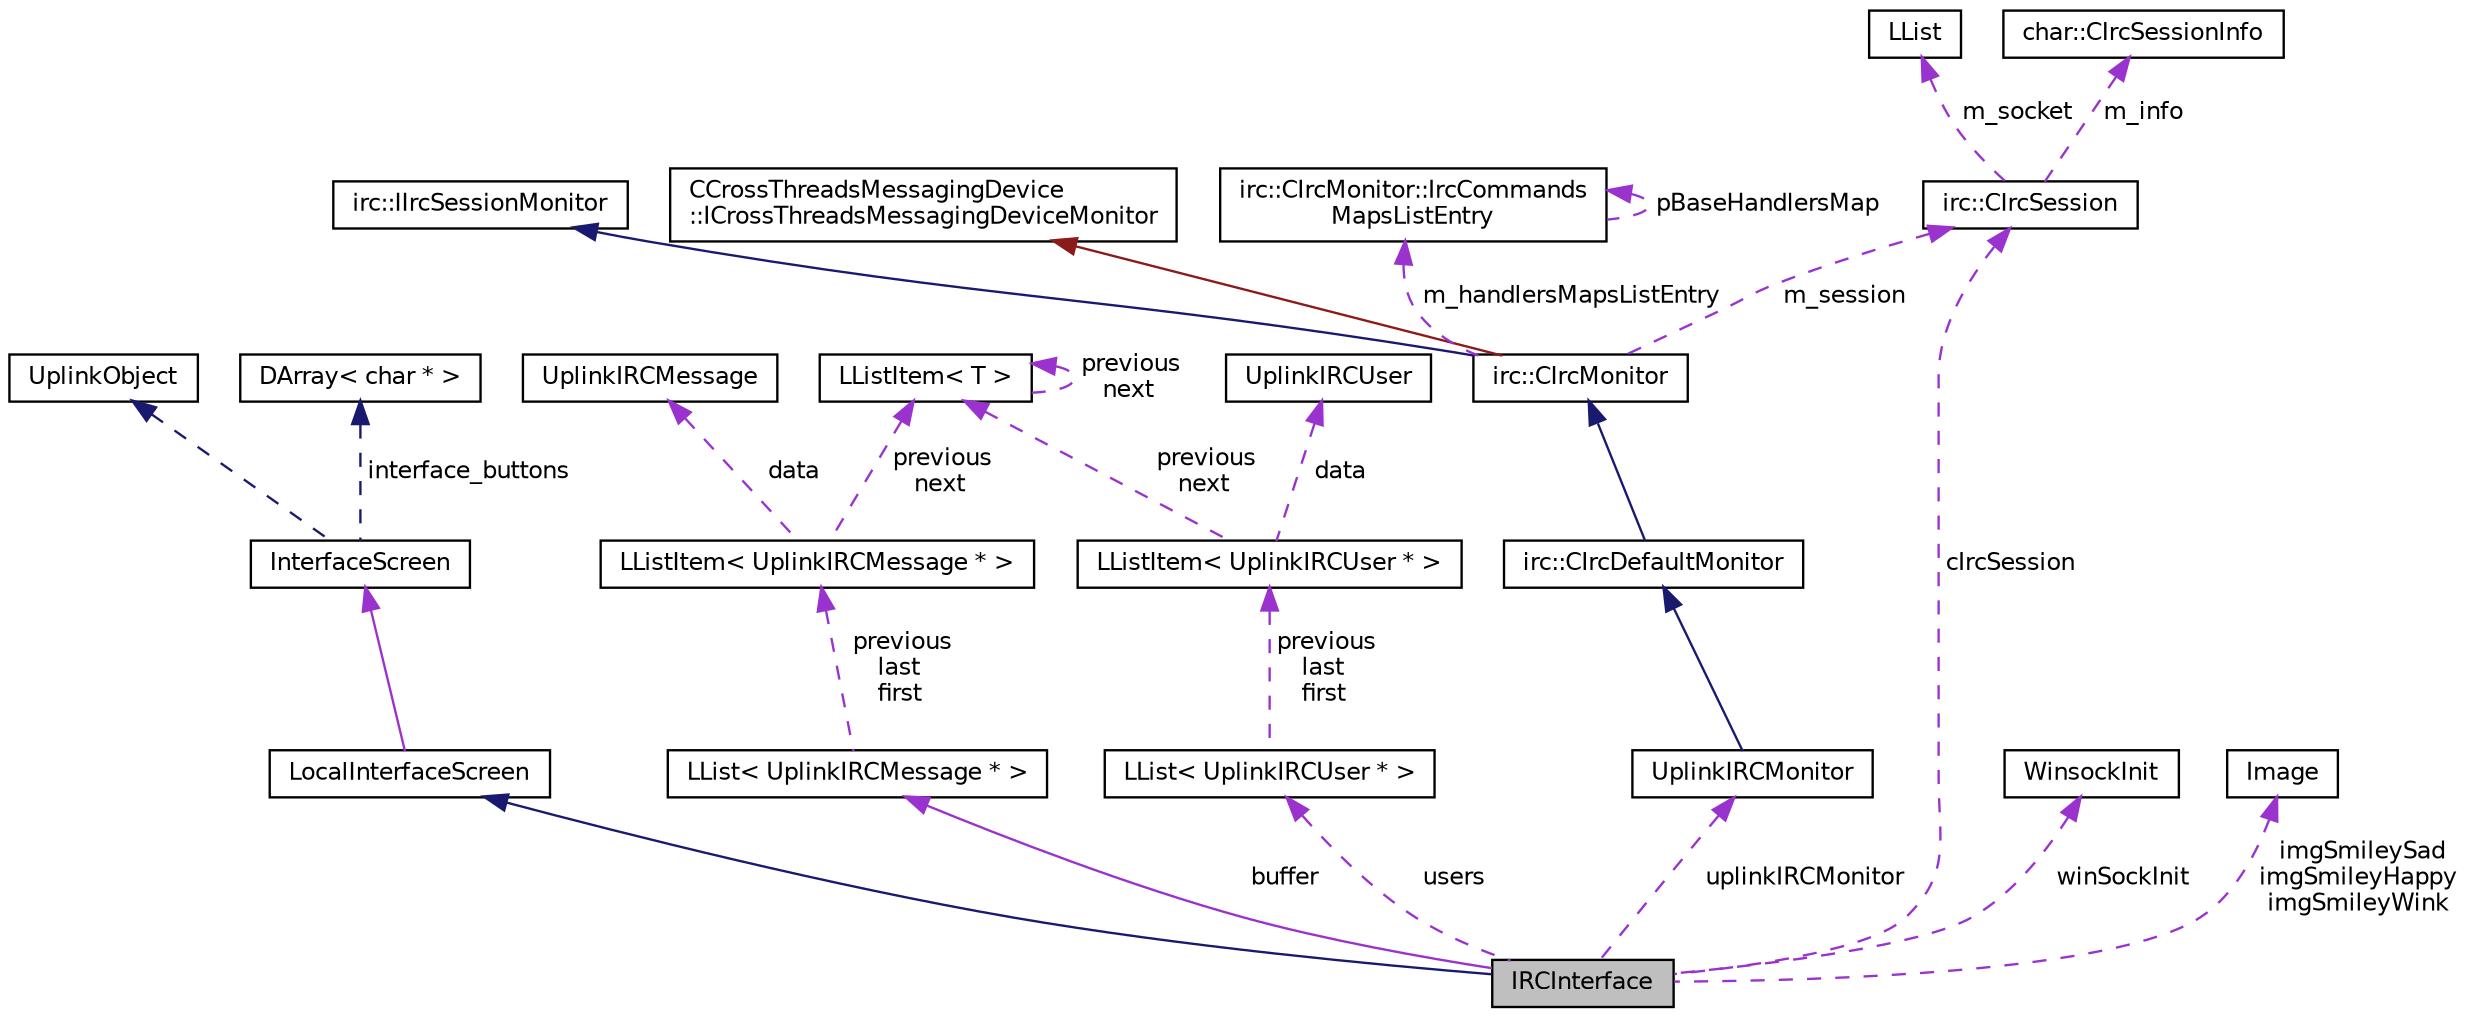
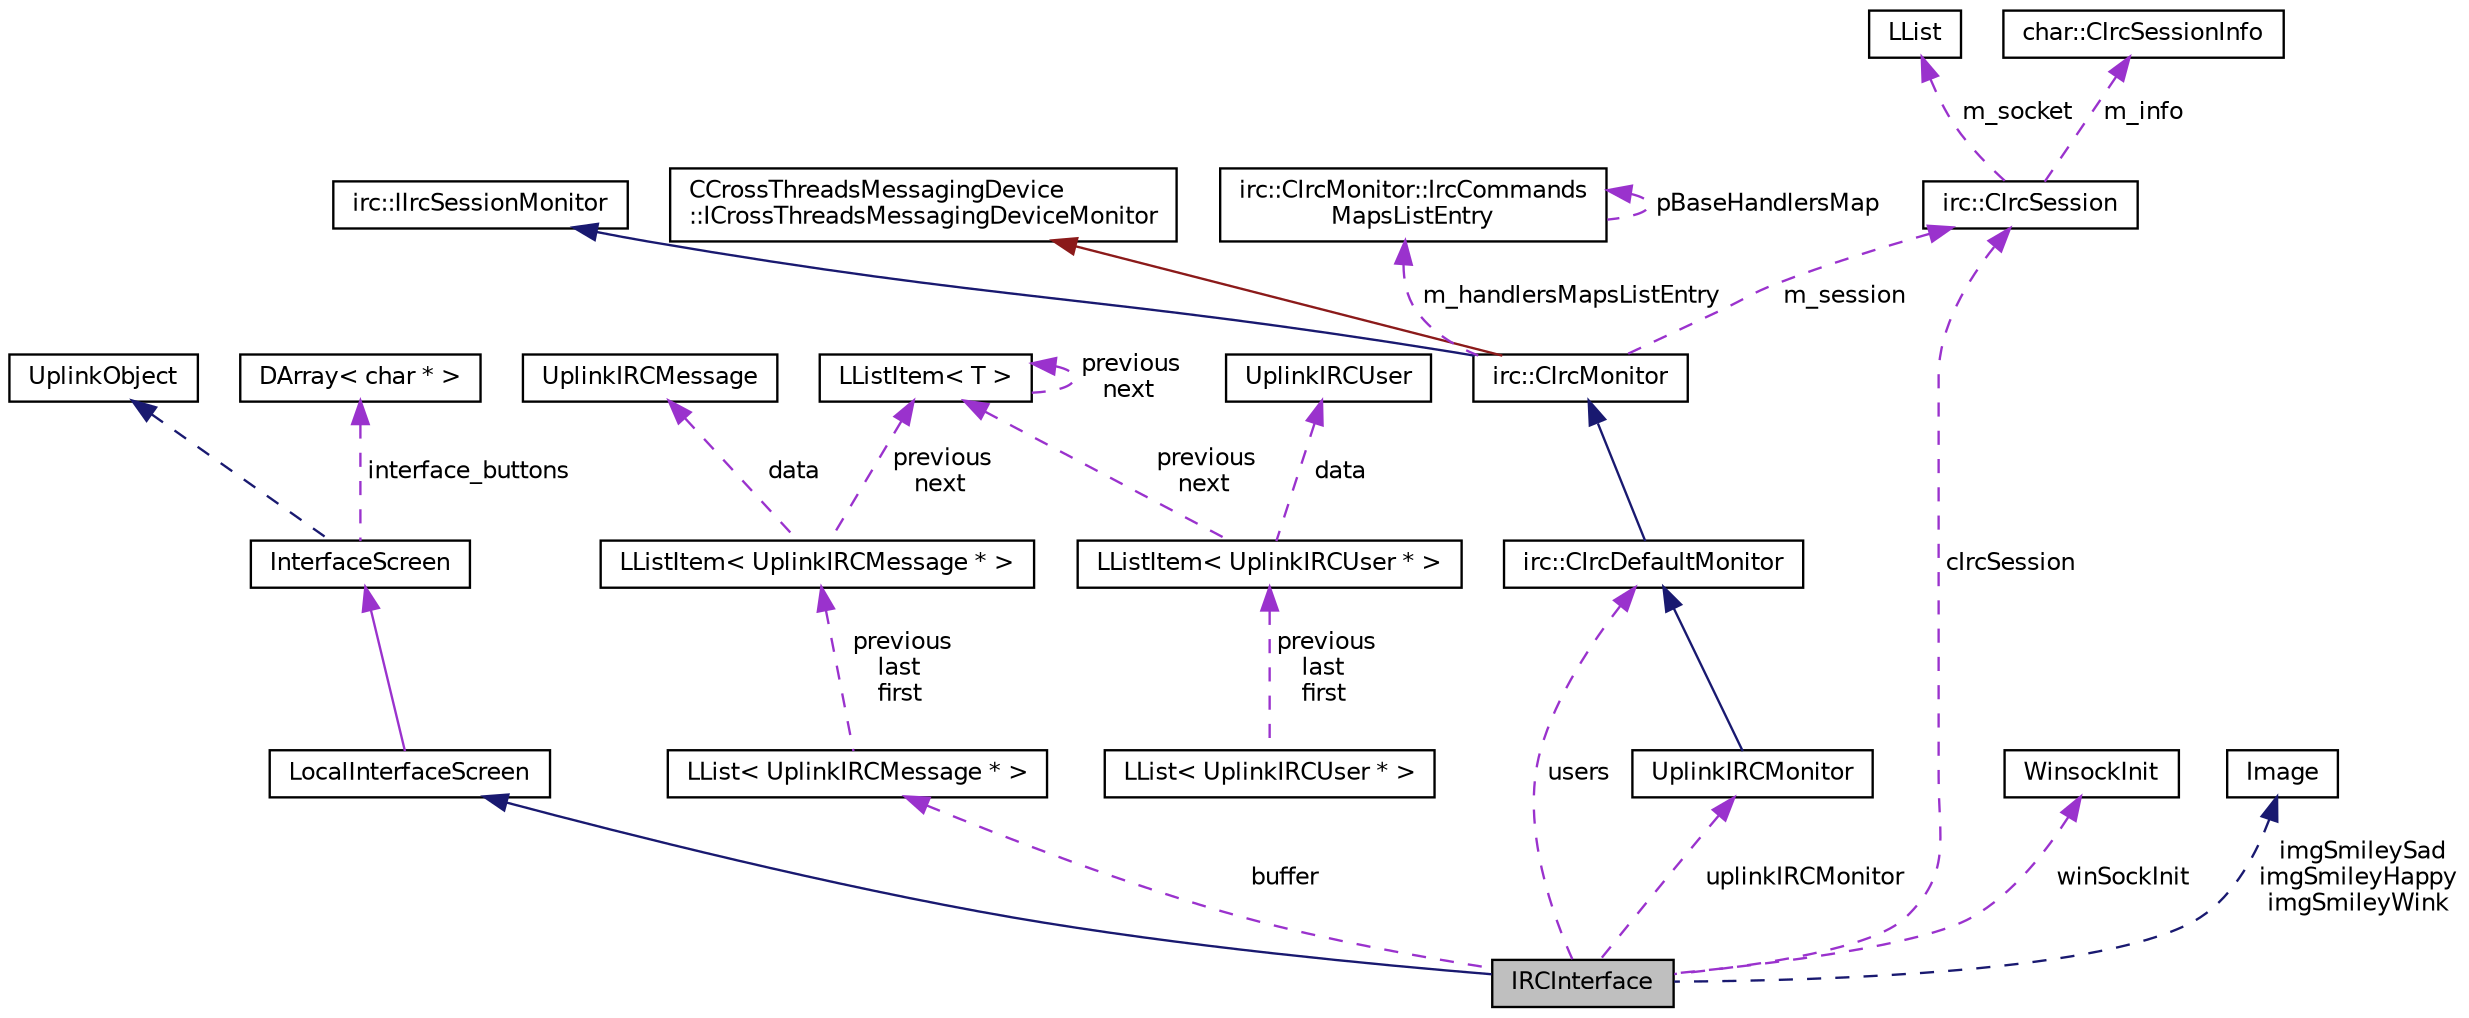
(360, 483) -> (360, 483)
(1396, 904) -> (1536, 775)
(1204, 906) -> (1204, 906)
(2001, 965) -> (2001, 965)
